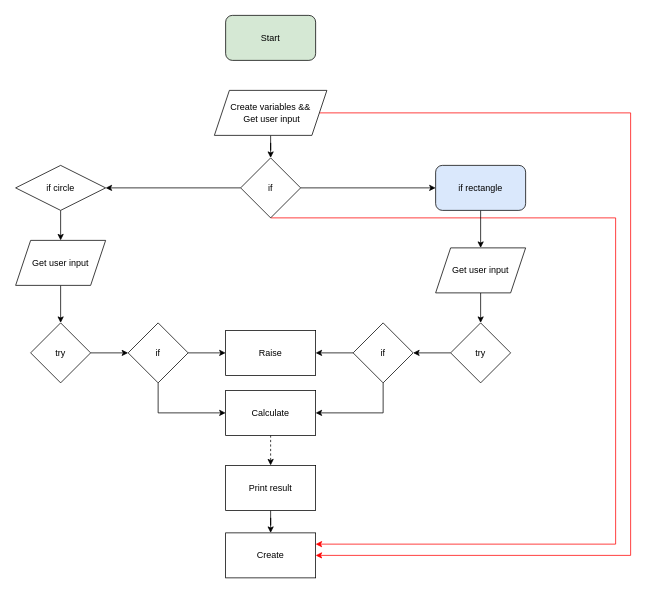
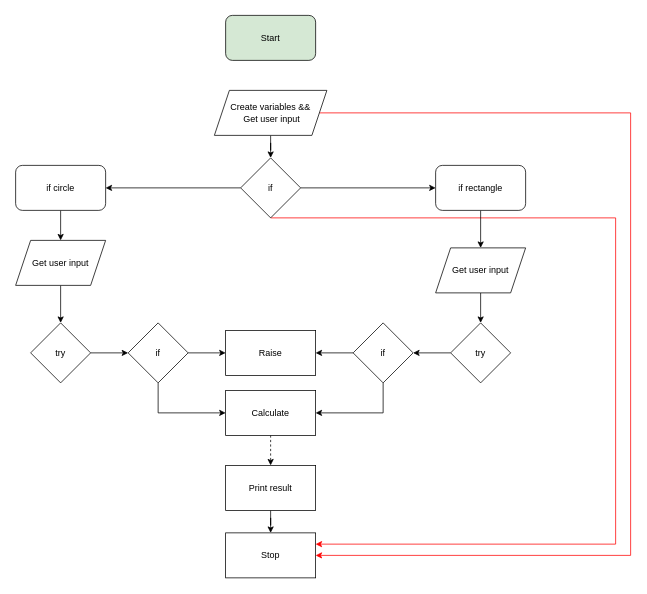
(60, 188) -> (60, 188)
(480, 188) -> (480, 188)
(270, 555) -> (270, 555)
